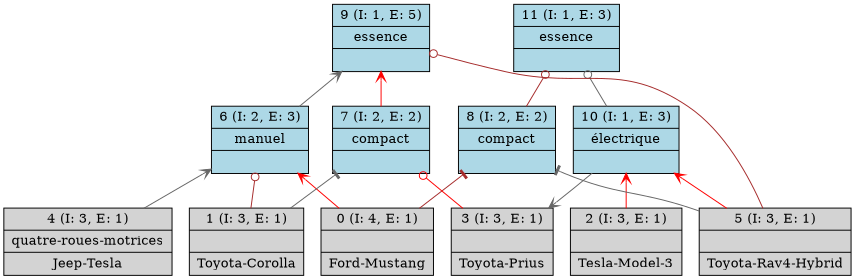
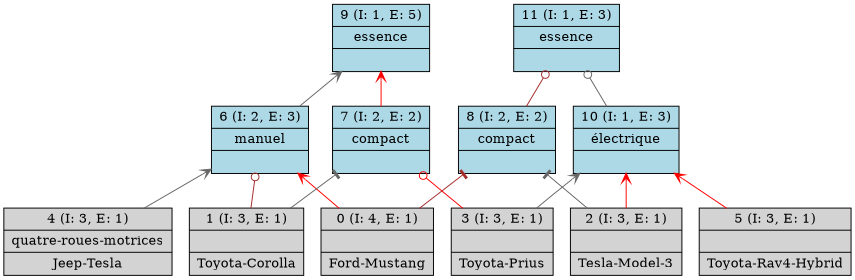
(628, 81) -> none
(574, 188) -> (554, 194)
(633, 193) -> (568, 192)
